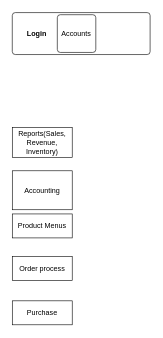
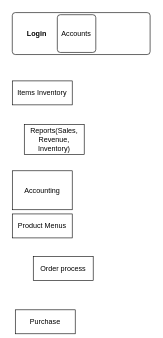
none -> (42, 93)
(42, 143) -> (54, 140)
(42, 269) -> (63, 269)
(42, 313) -> (45, 322)
